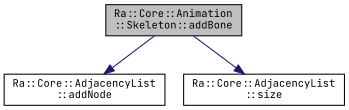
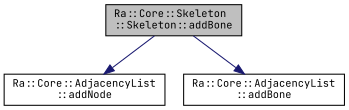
(174, 20) -> (174, 20)
(264, 90) -> (264, 90)
